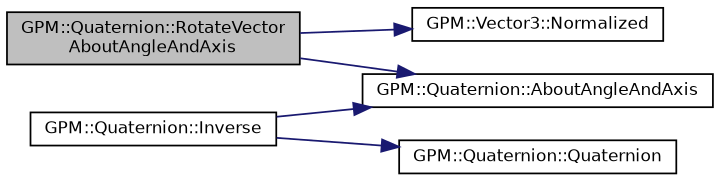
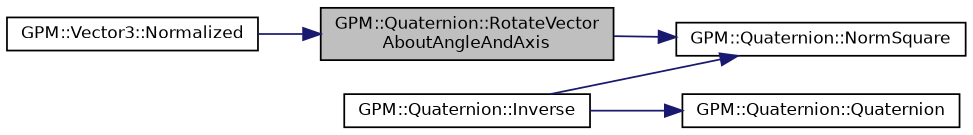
(347, 31) -> (280, 34)
(538, 91) -> (821, 39)
